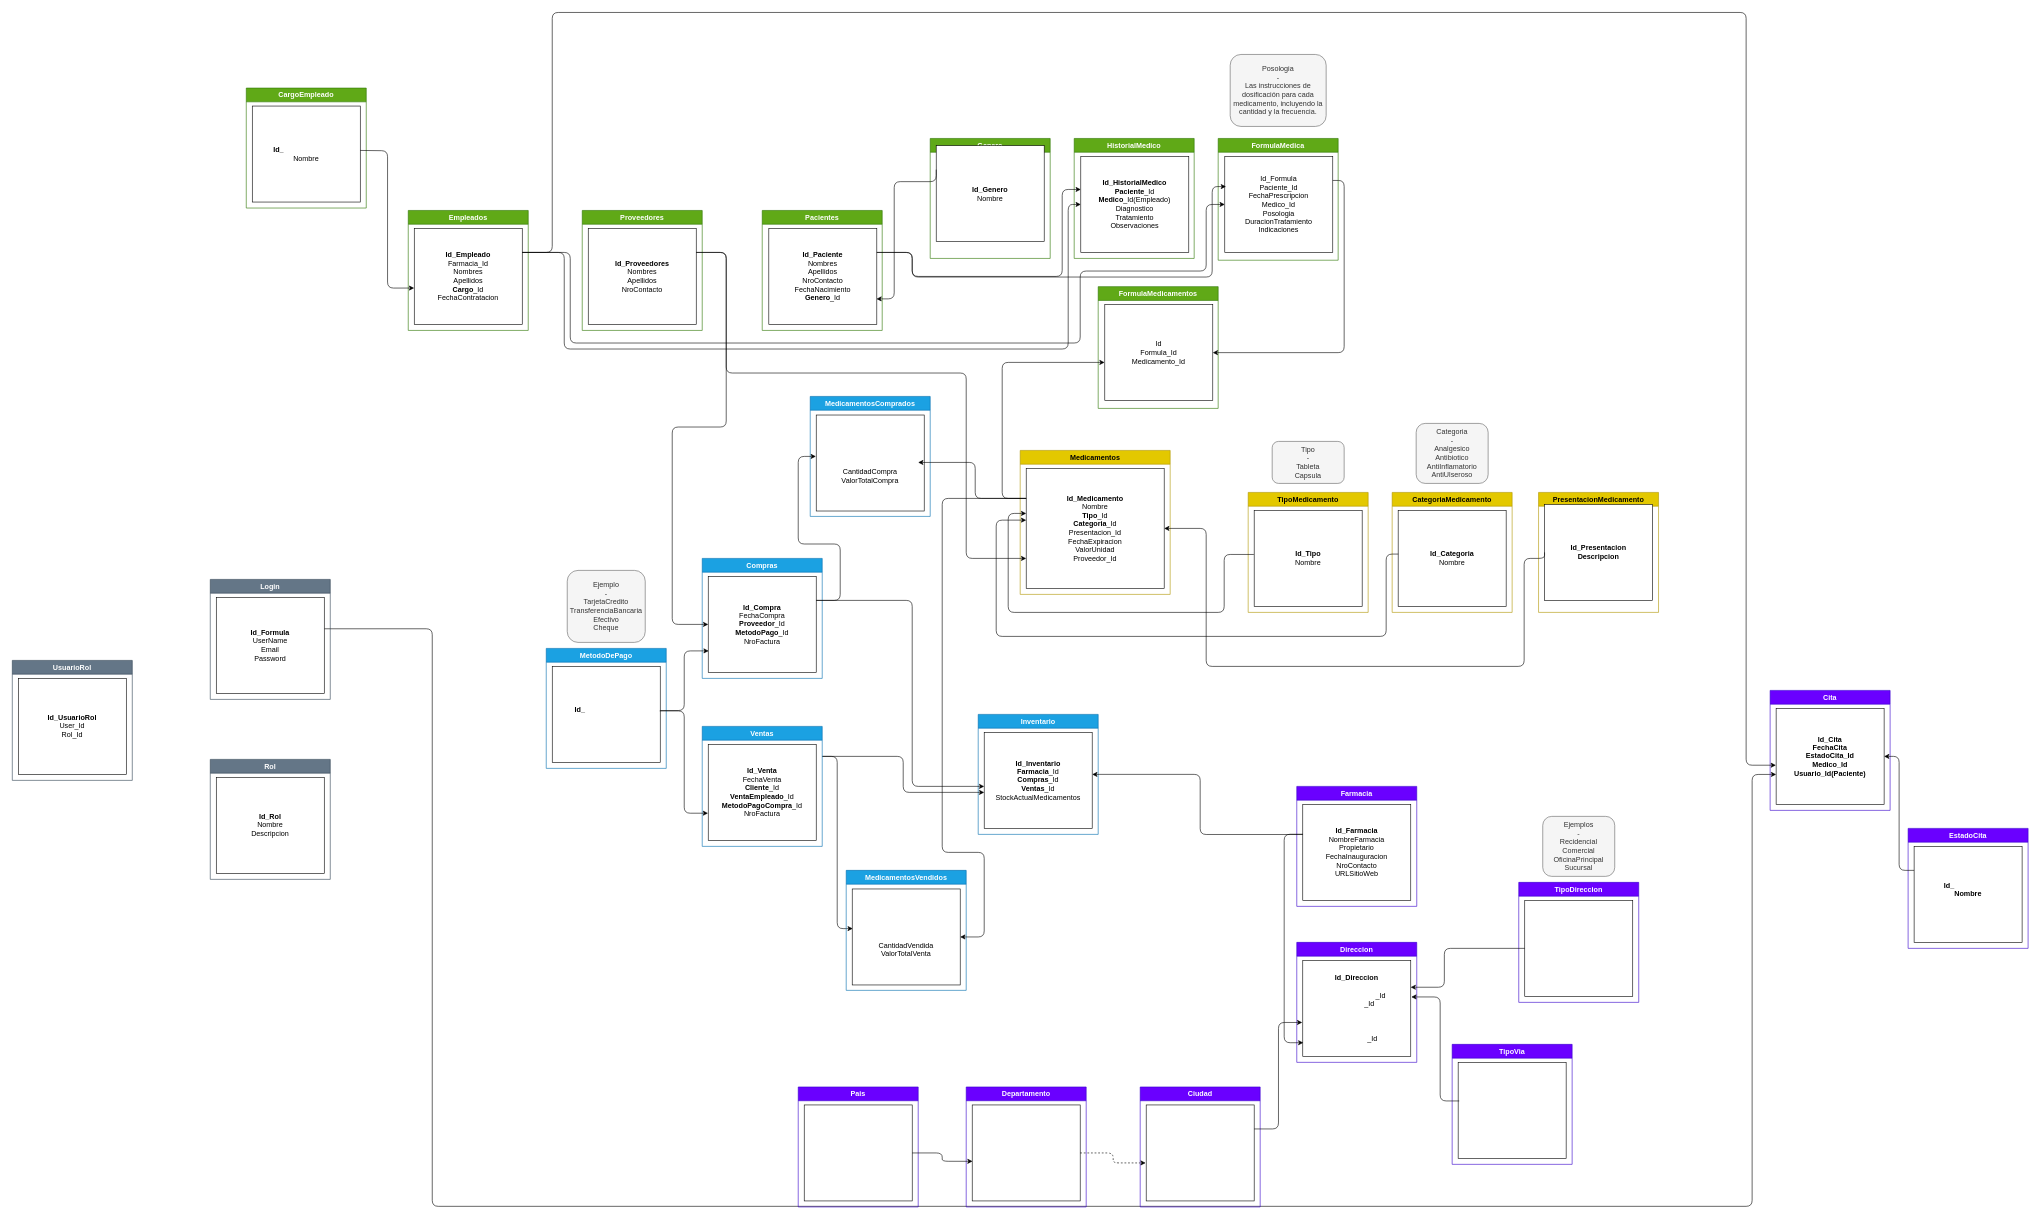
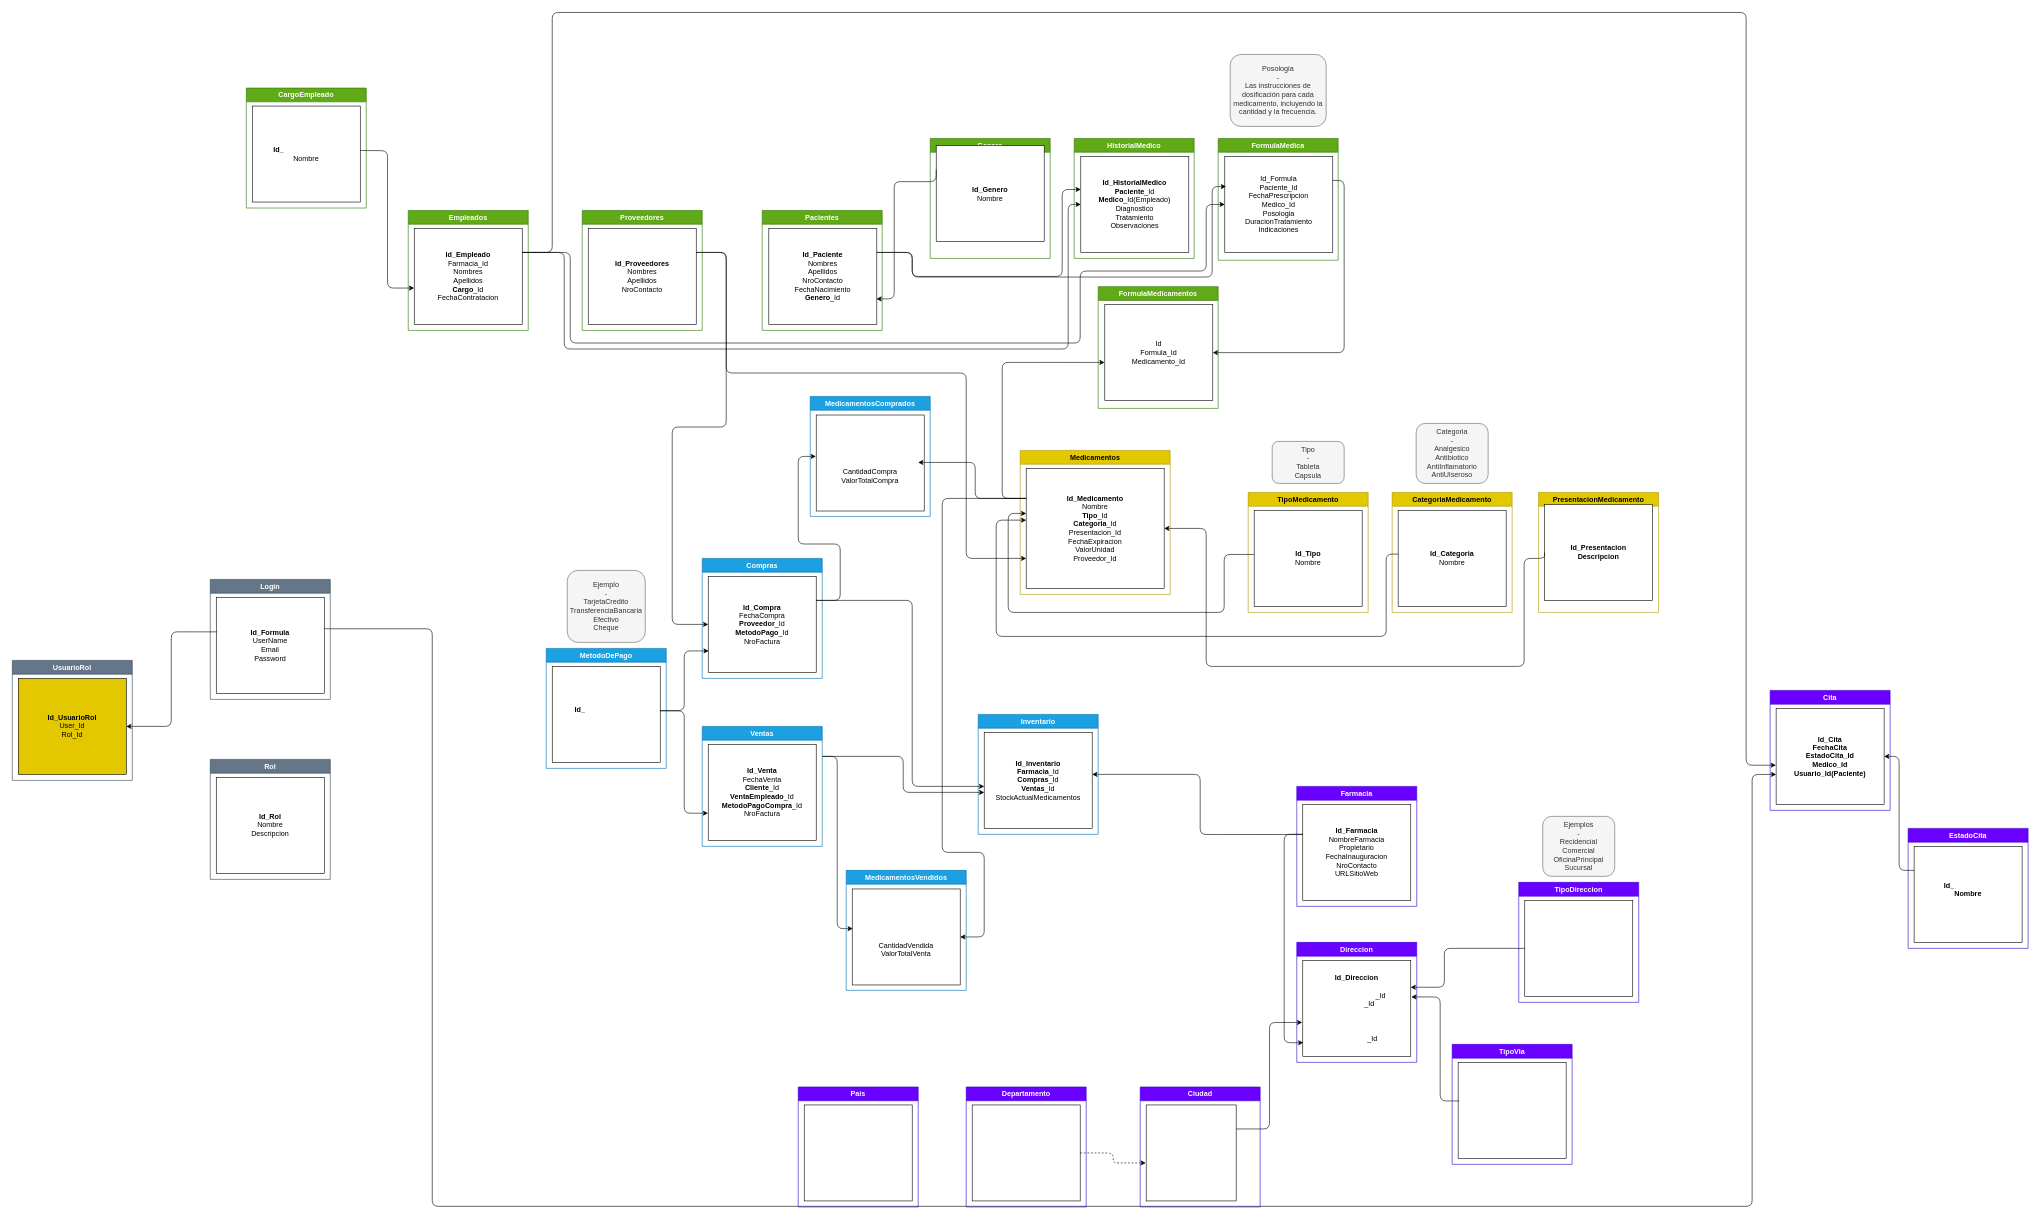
(72, 726) -> (72, 726)
none -> (152, 726)
(1200, 1153) -> (1191, 1153)
(942, 1157) -> none
